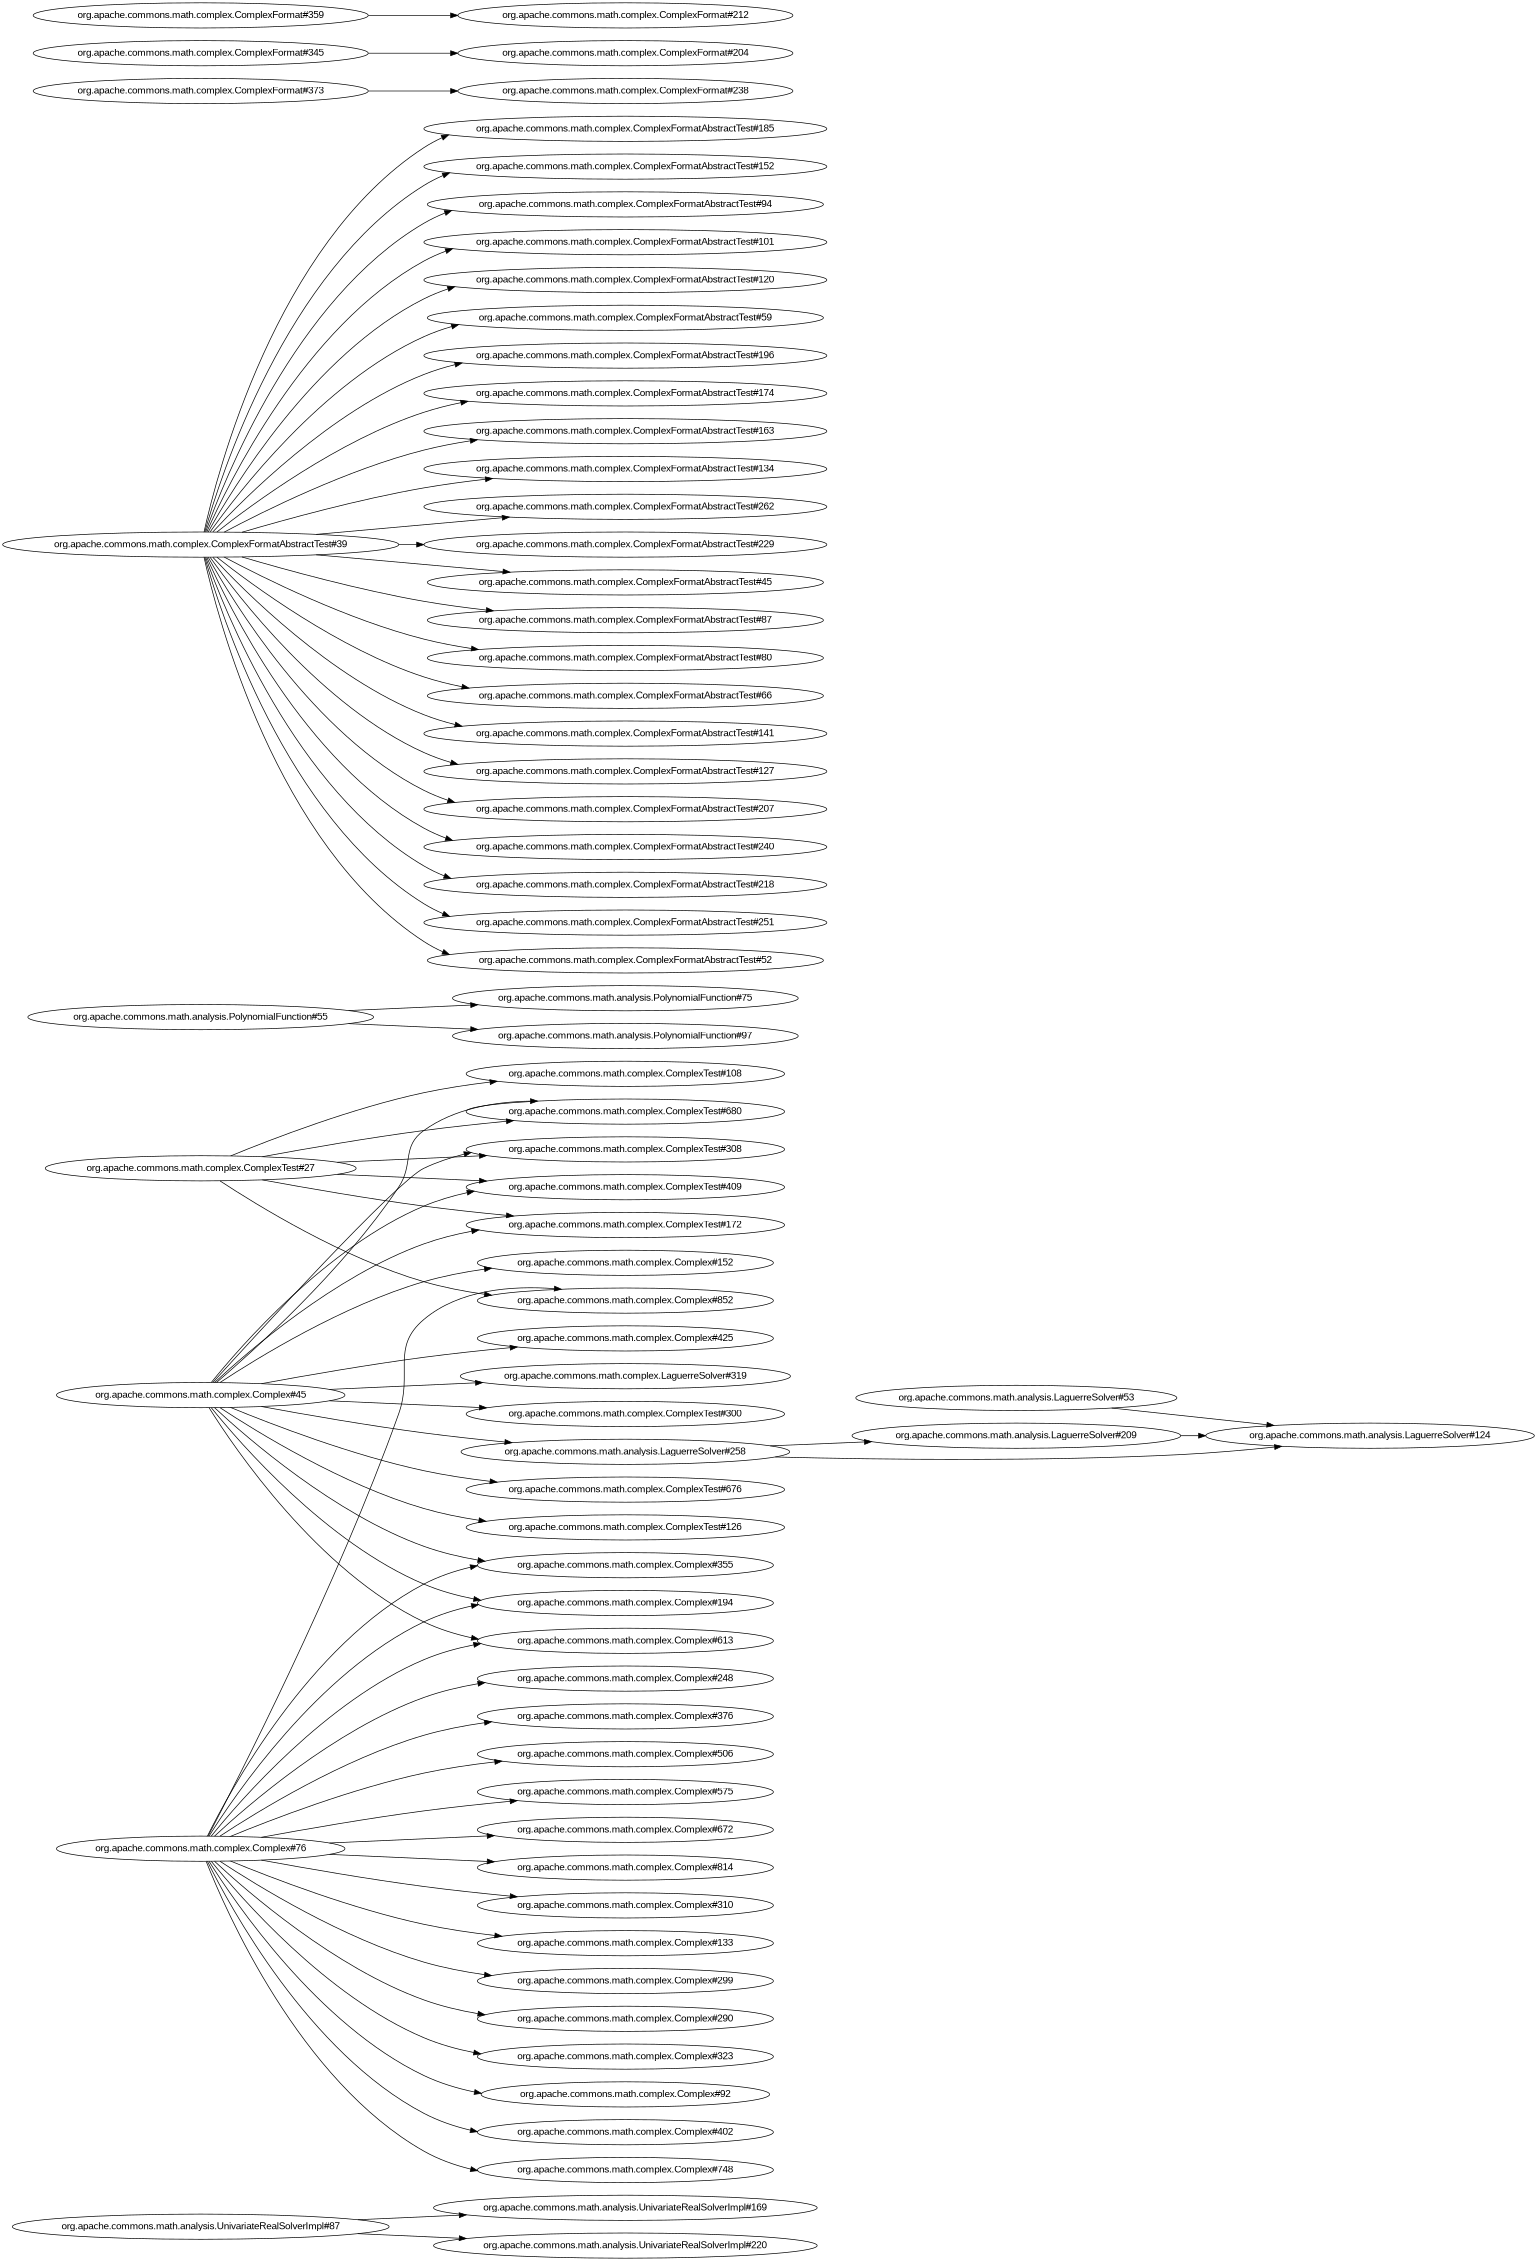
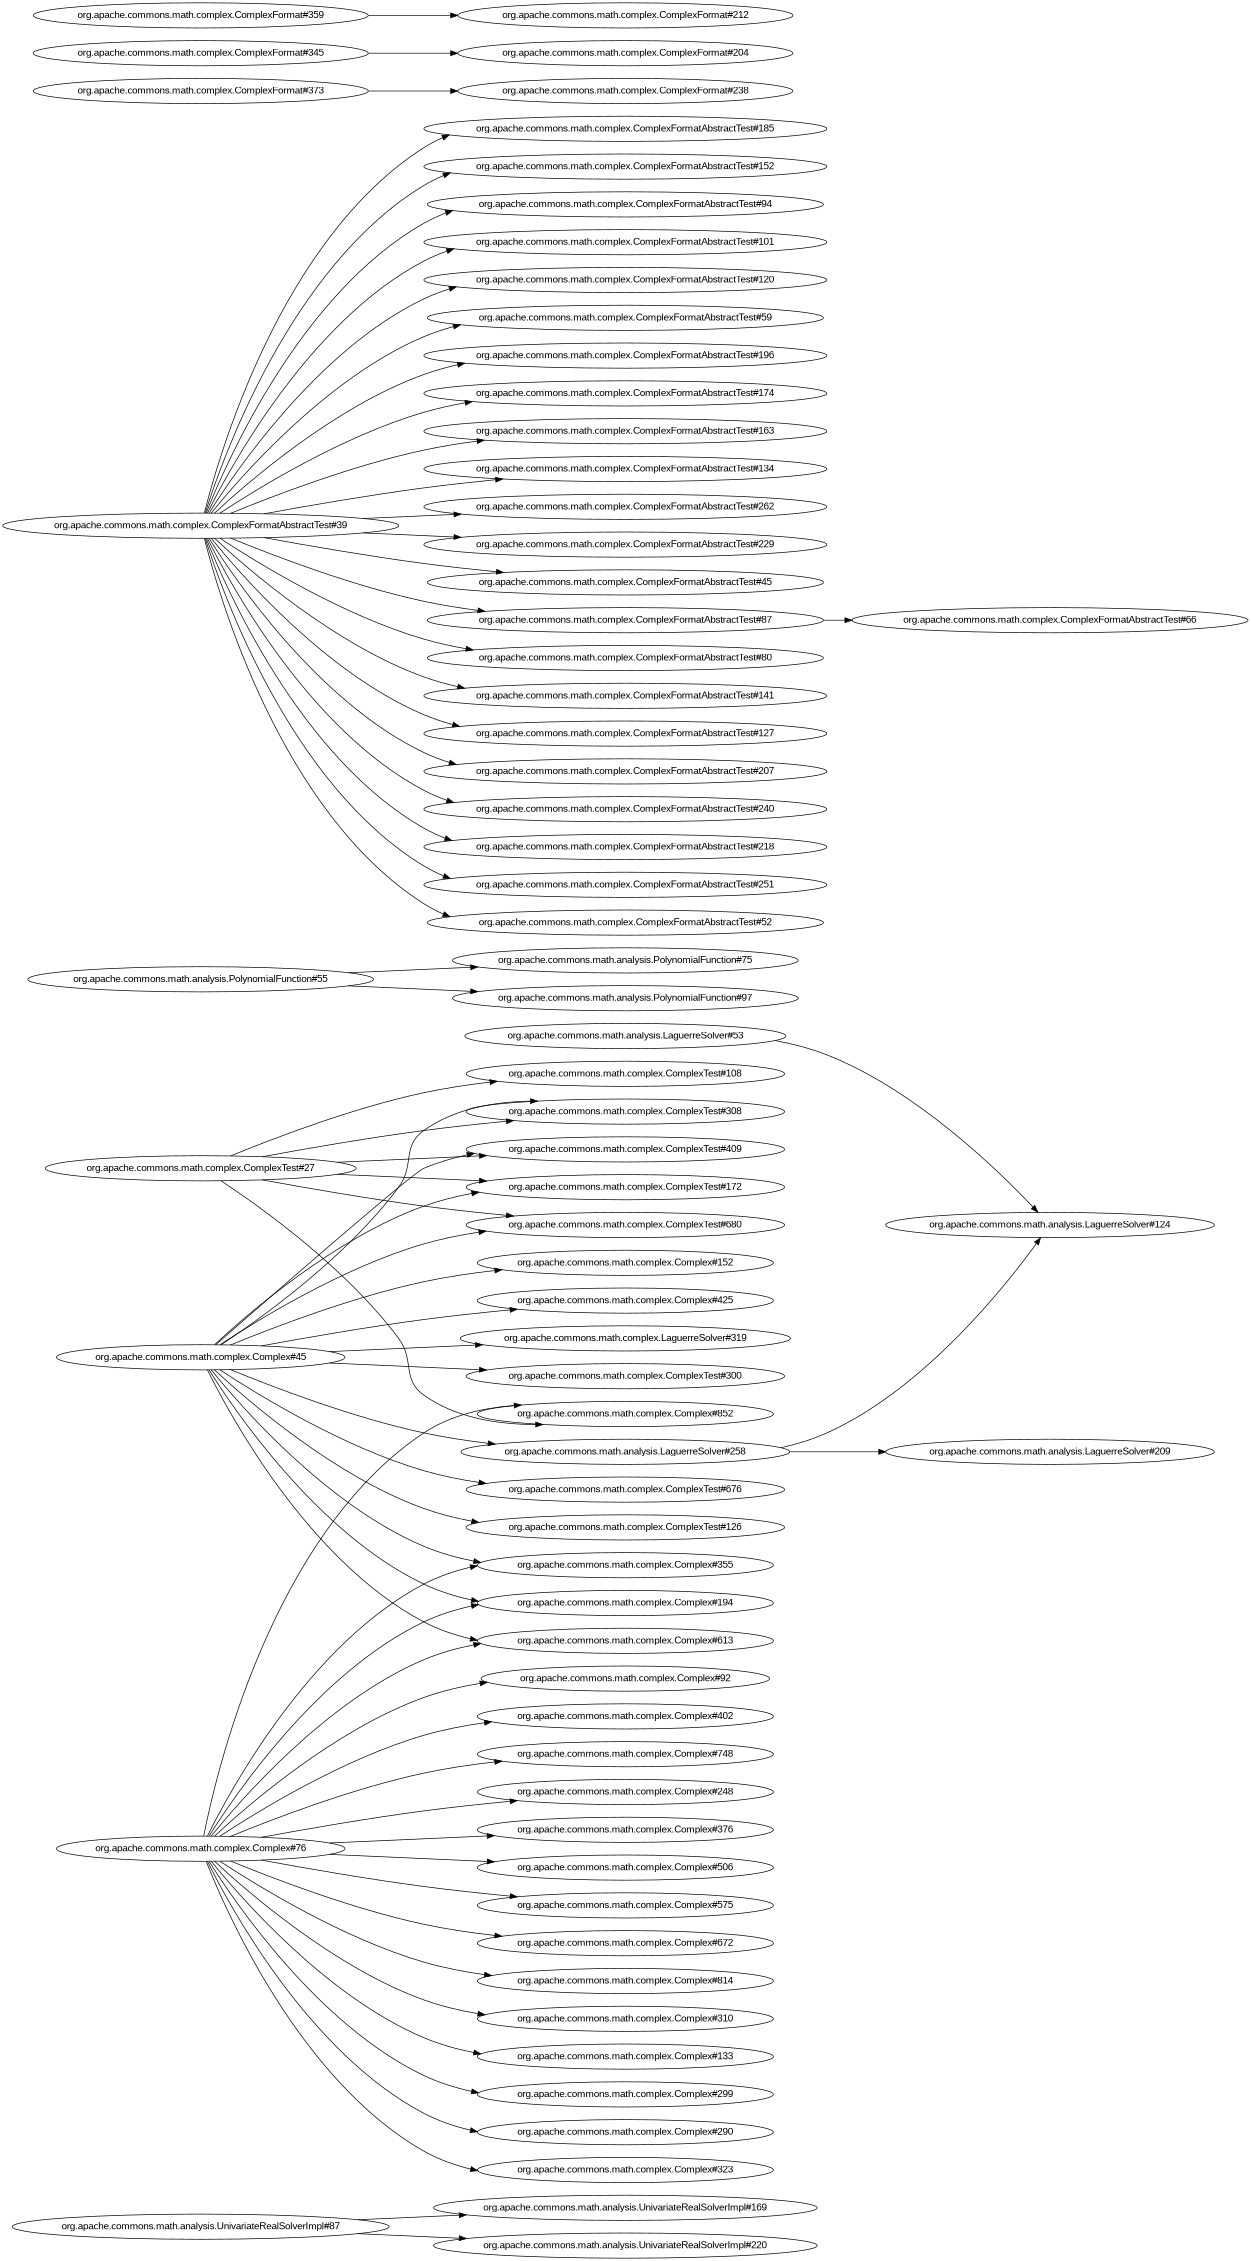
(333, 635) -> (834, 620)
(1190, 1436) -> none
